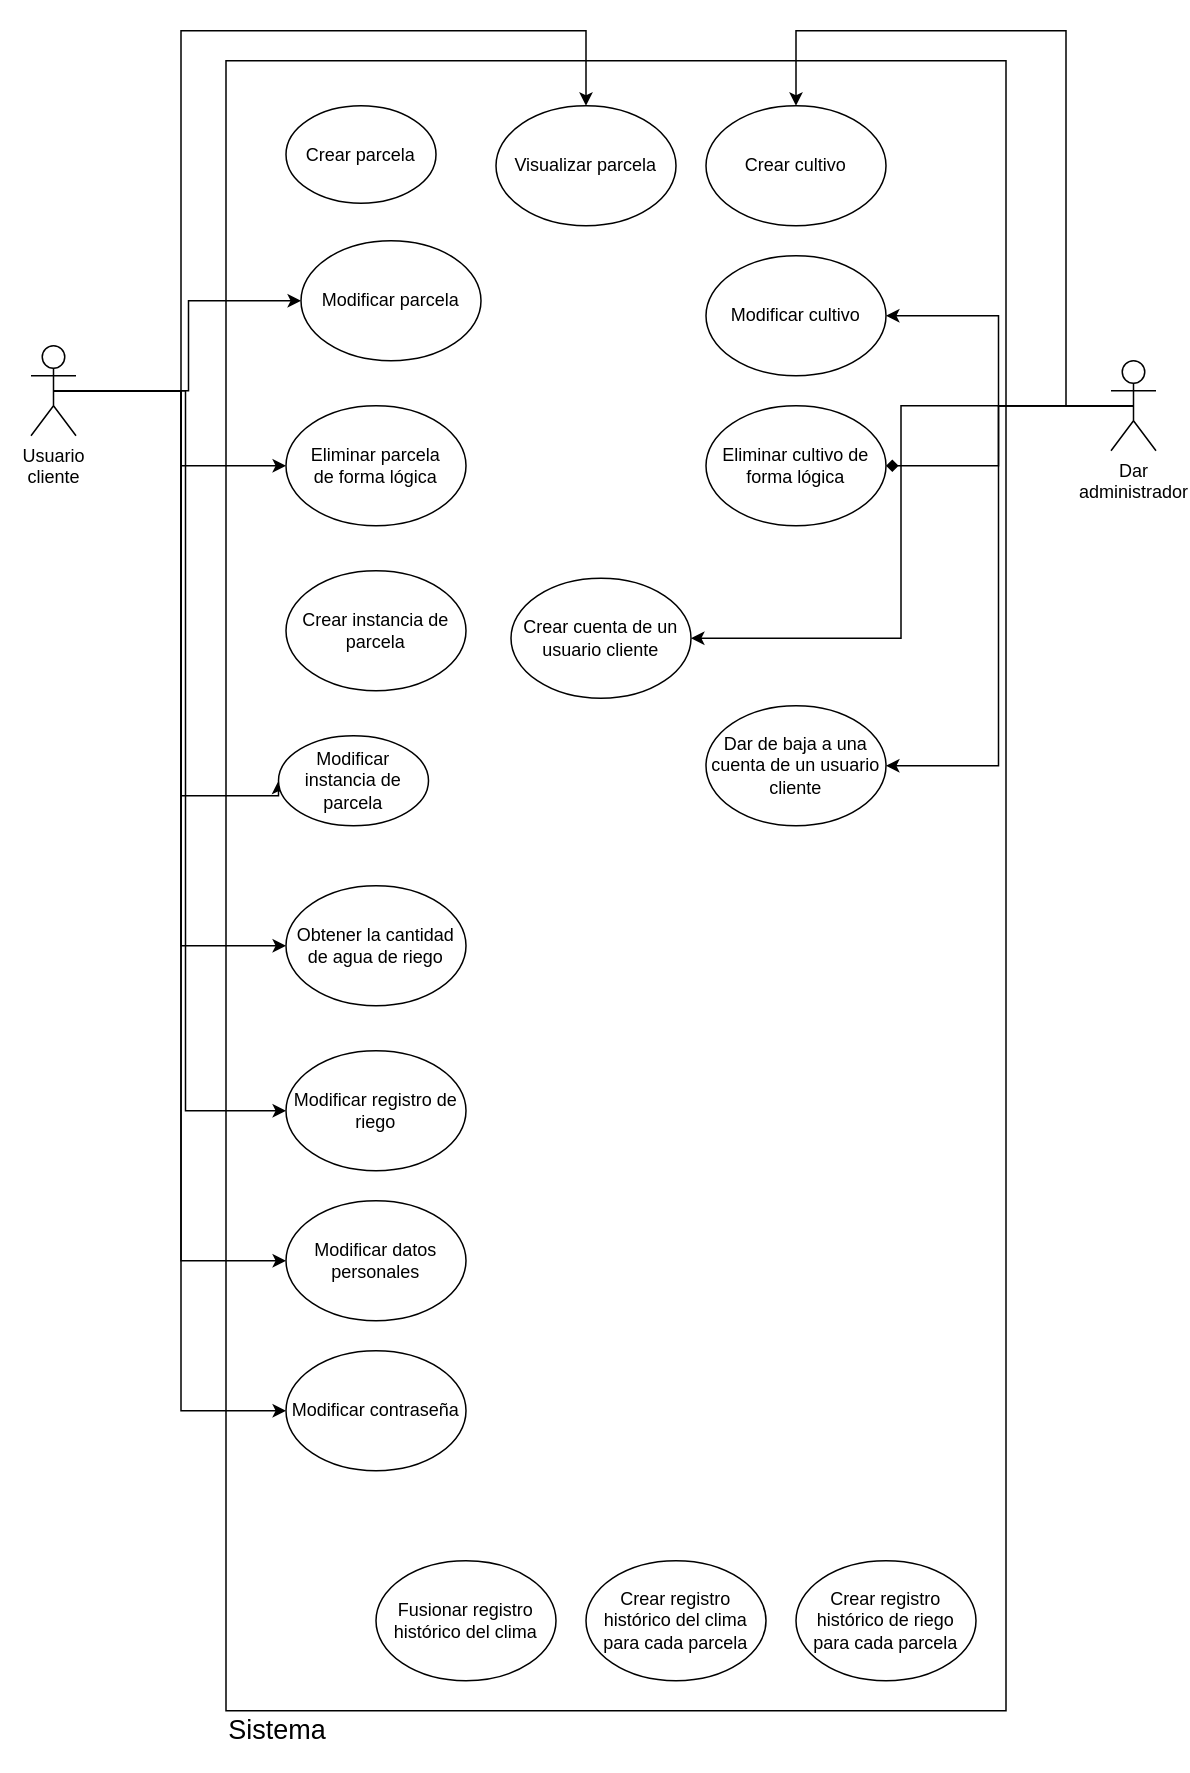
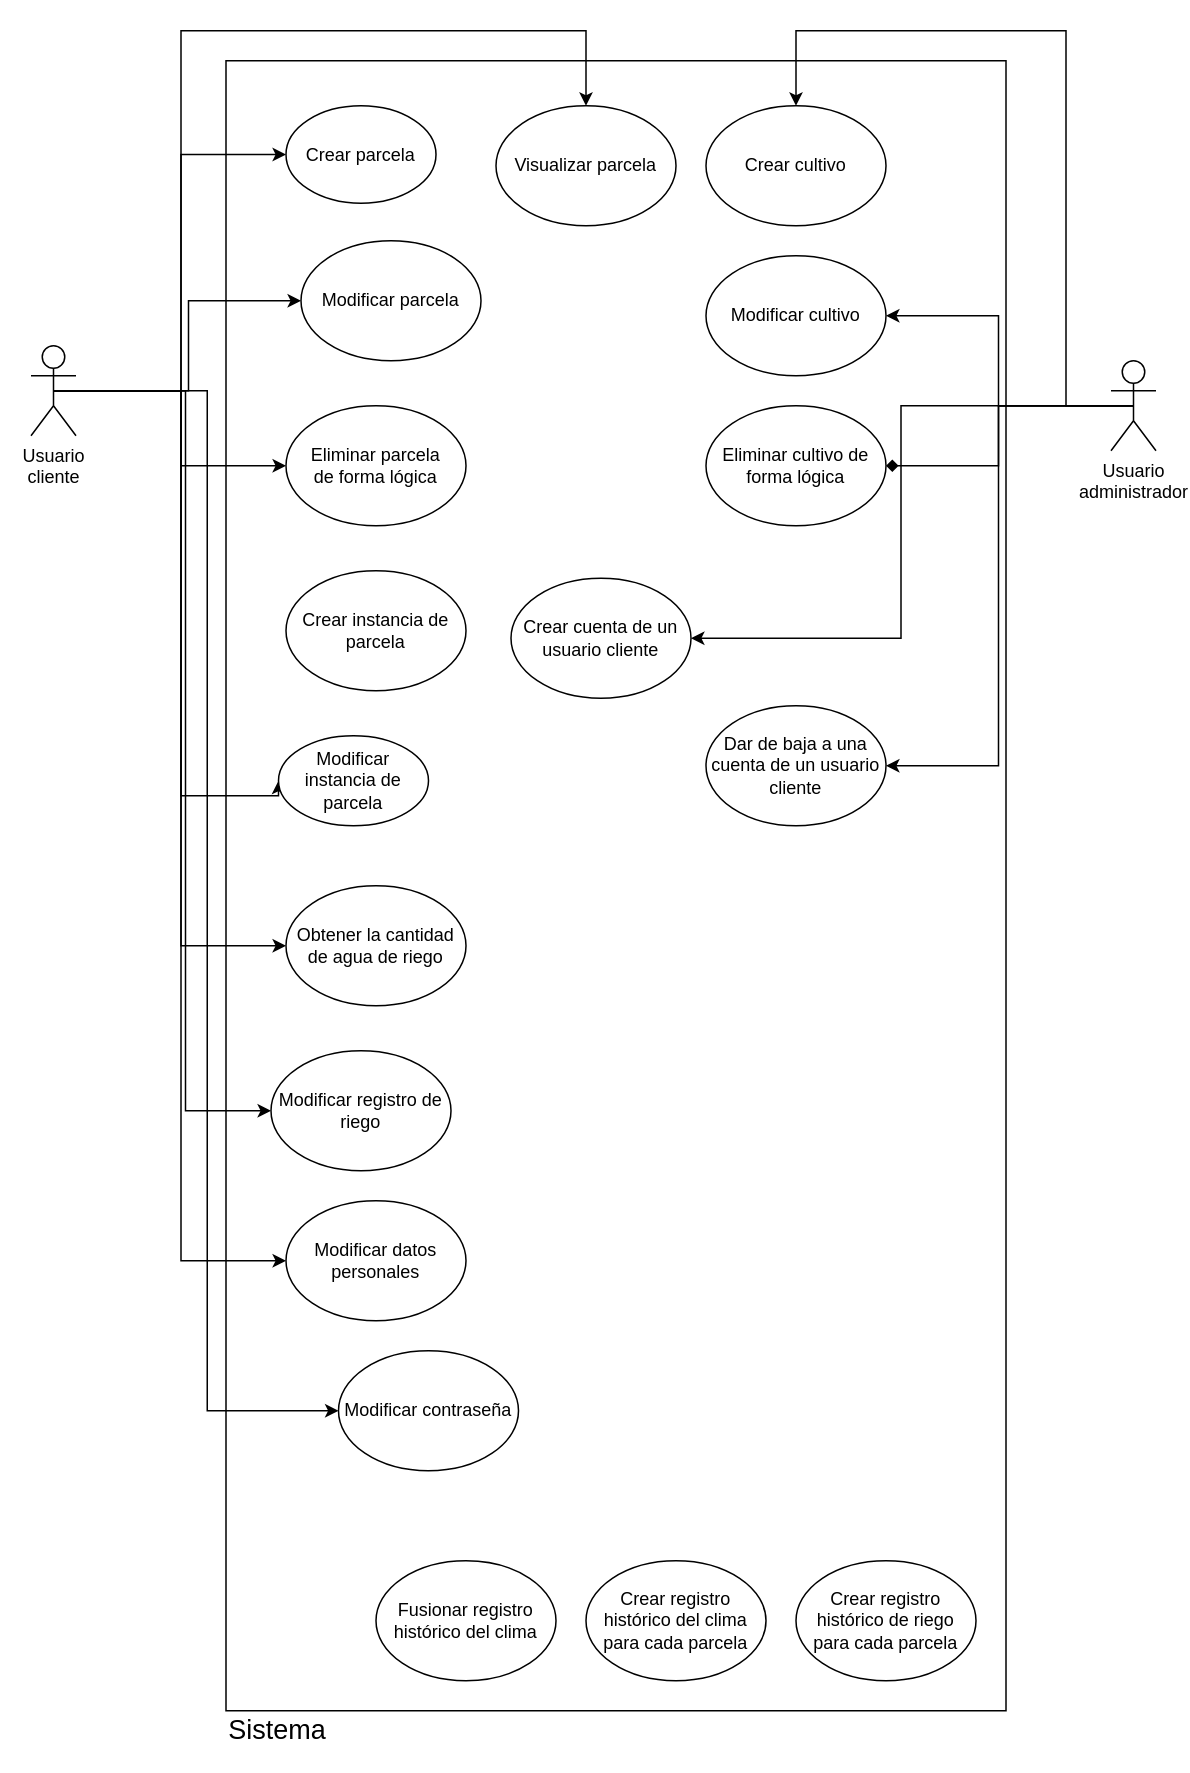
none -> (229, 155)
(1134, 483) -> (1134, 483)
(376, 1111) -> (361, 1111)
(376, 1411) -> (428, 1411)
